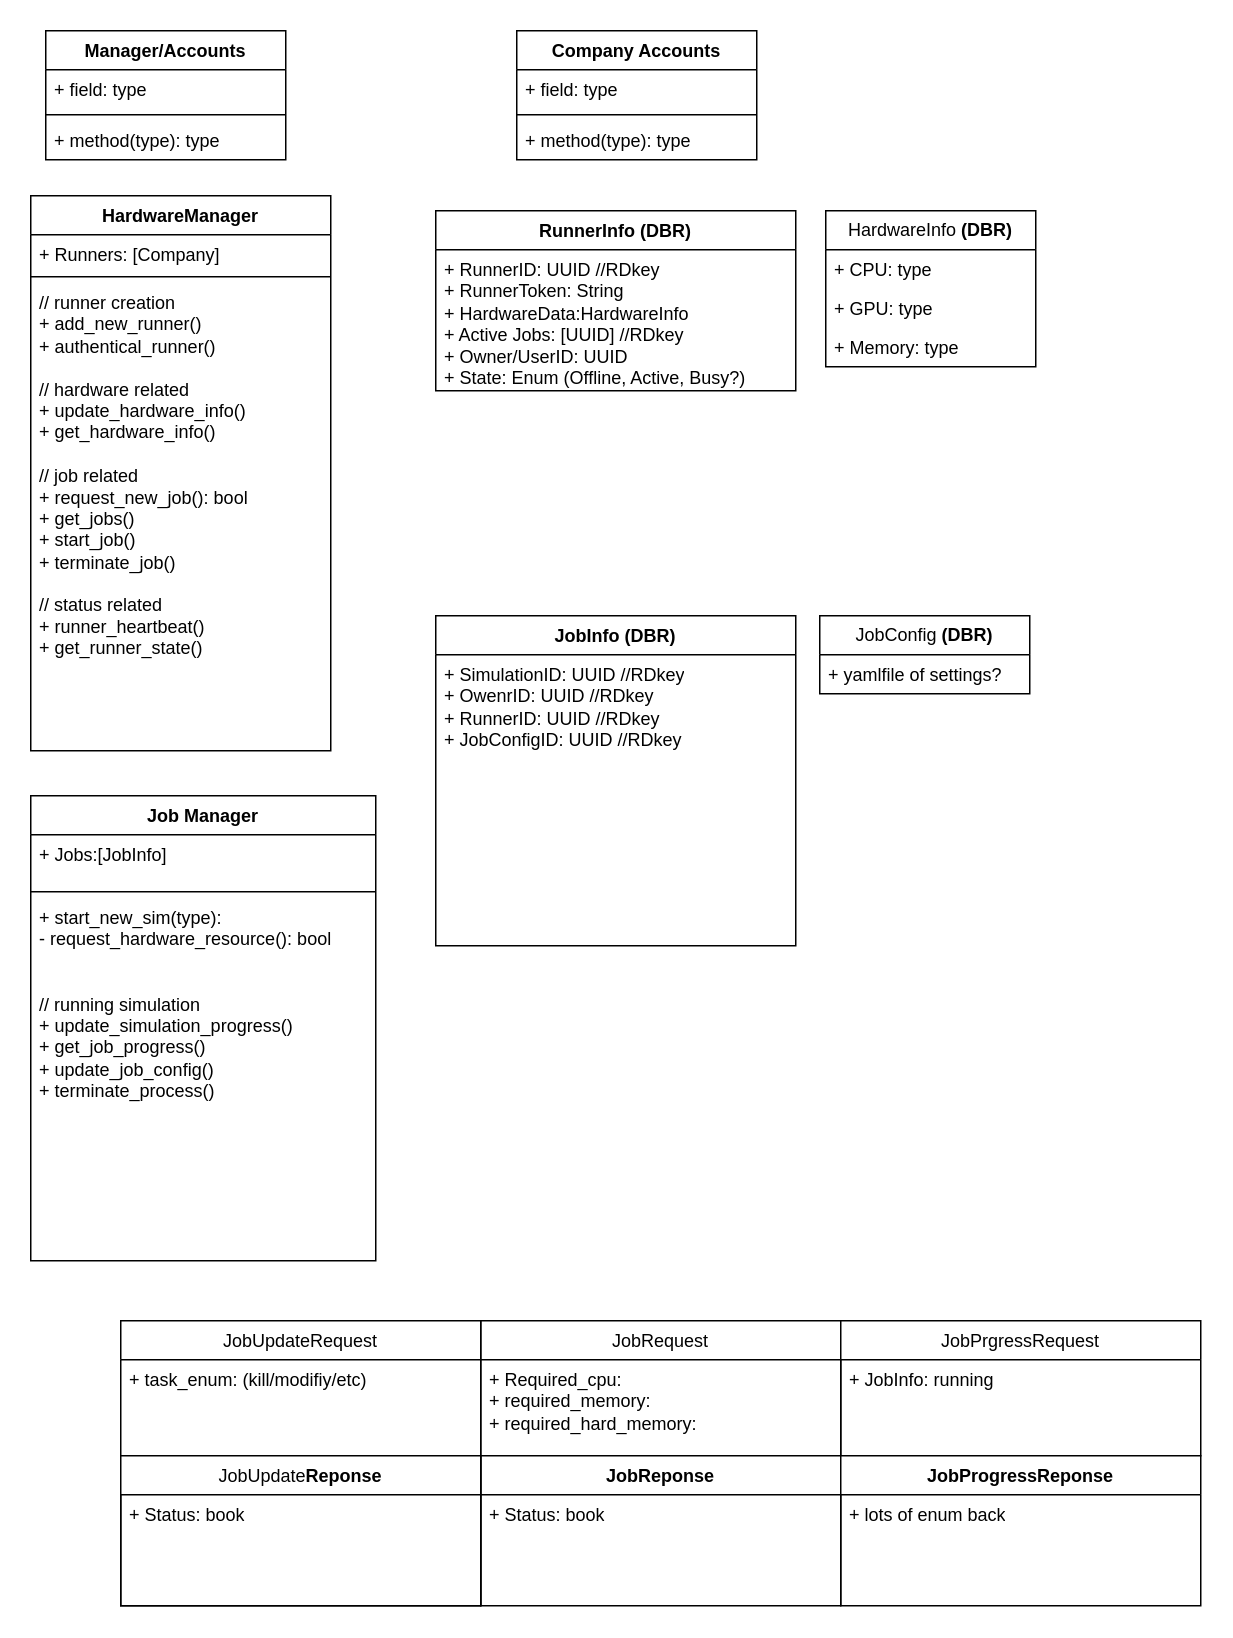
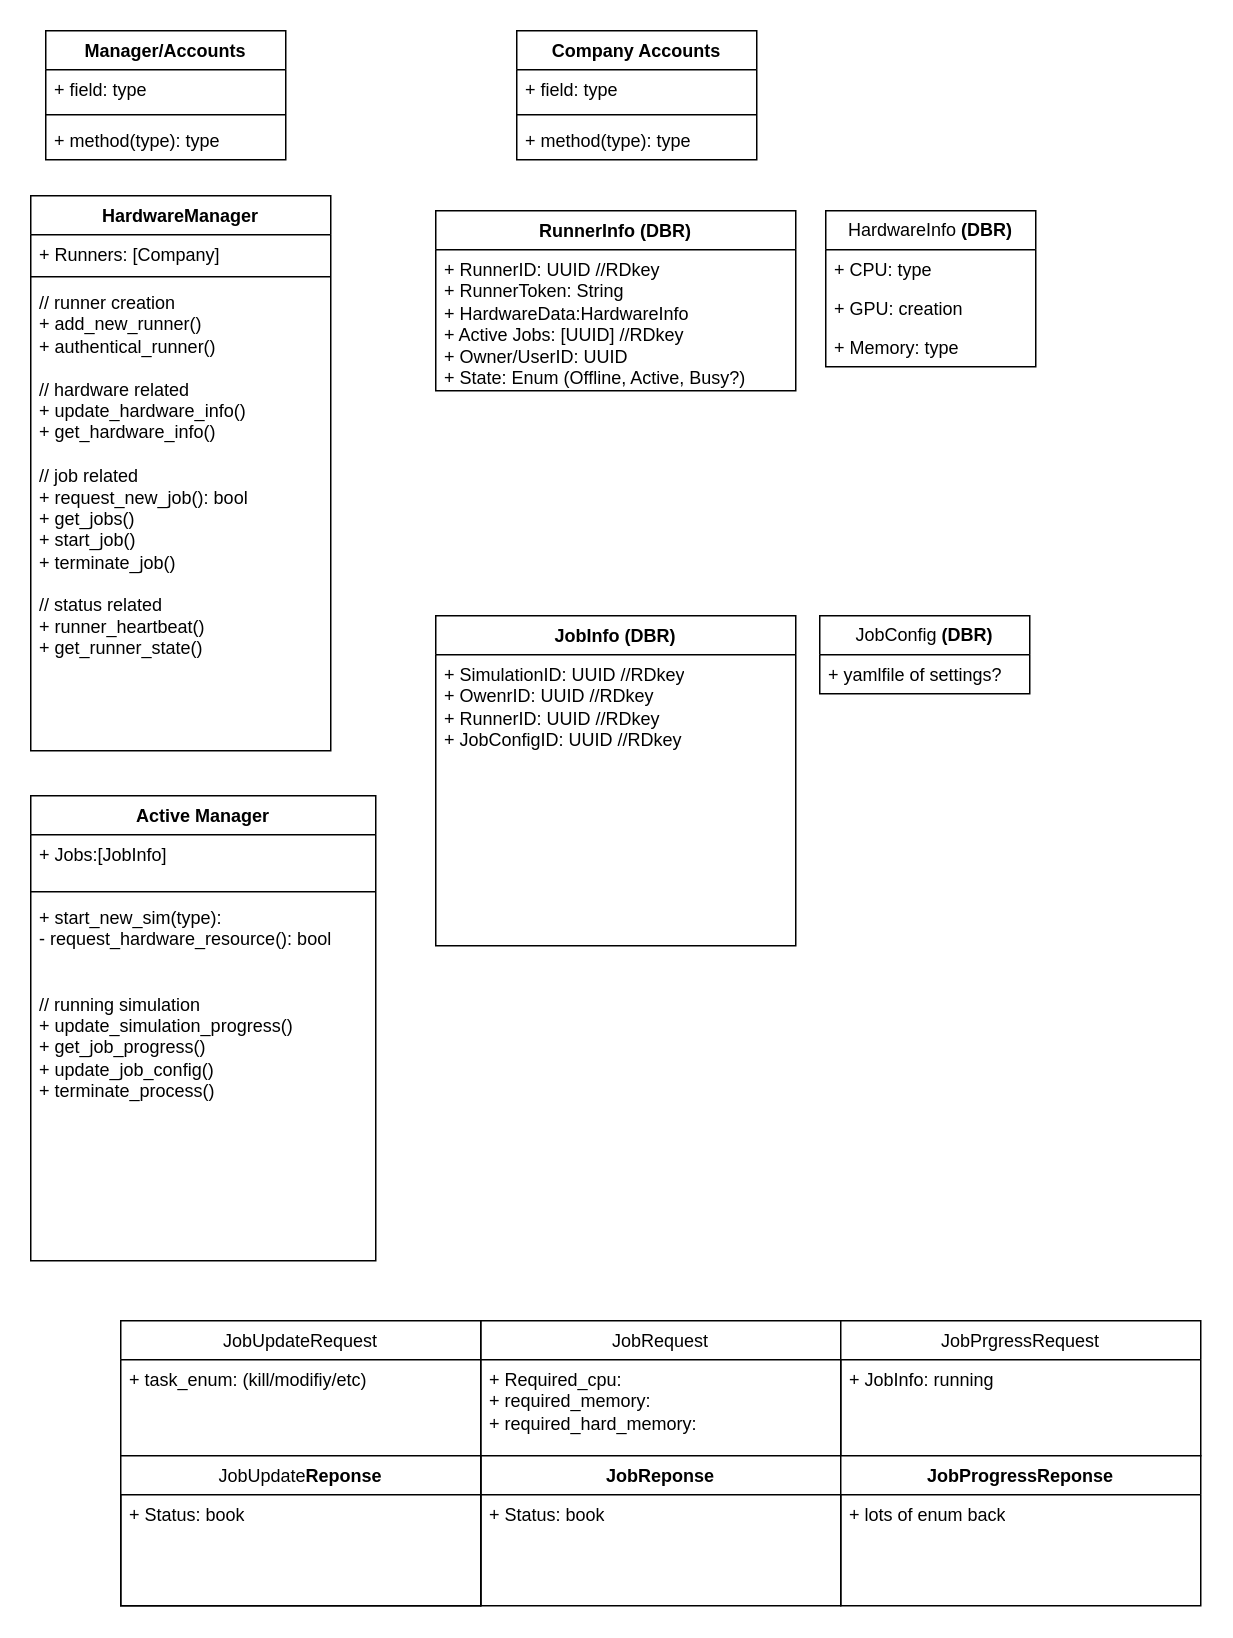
(883, 310) -> (901, 310)
(203, 817) -> (203, 817)
